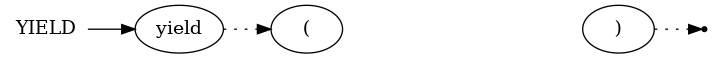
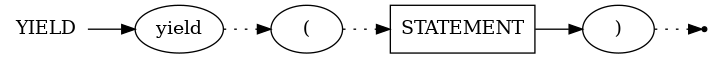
none -> (463, 29)
